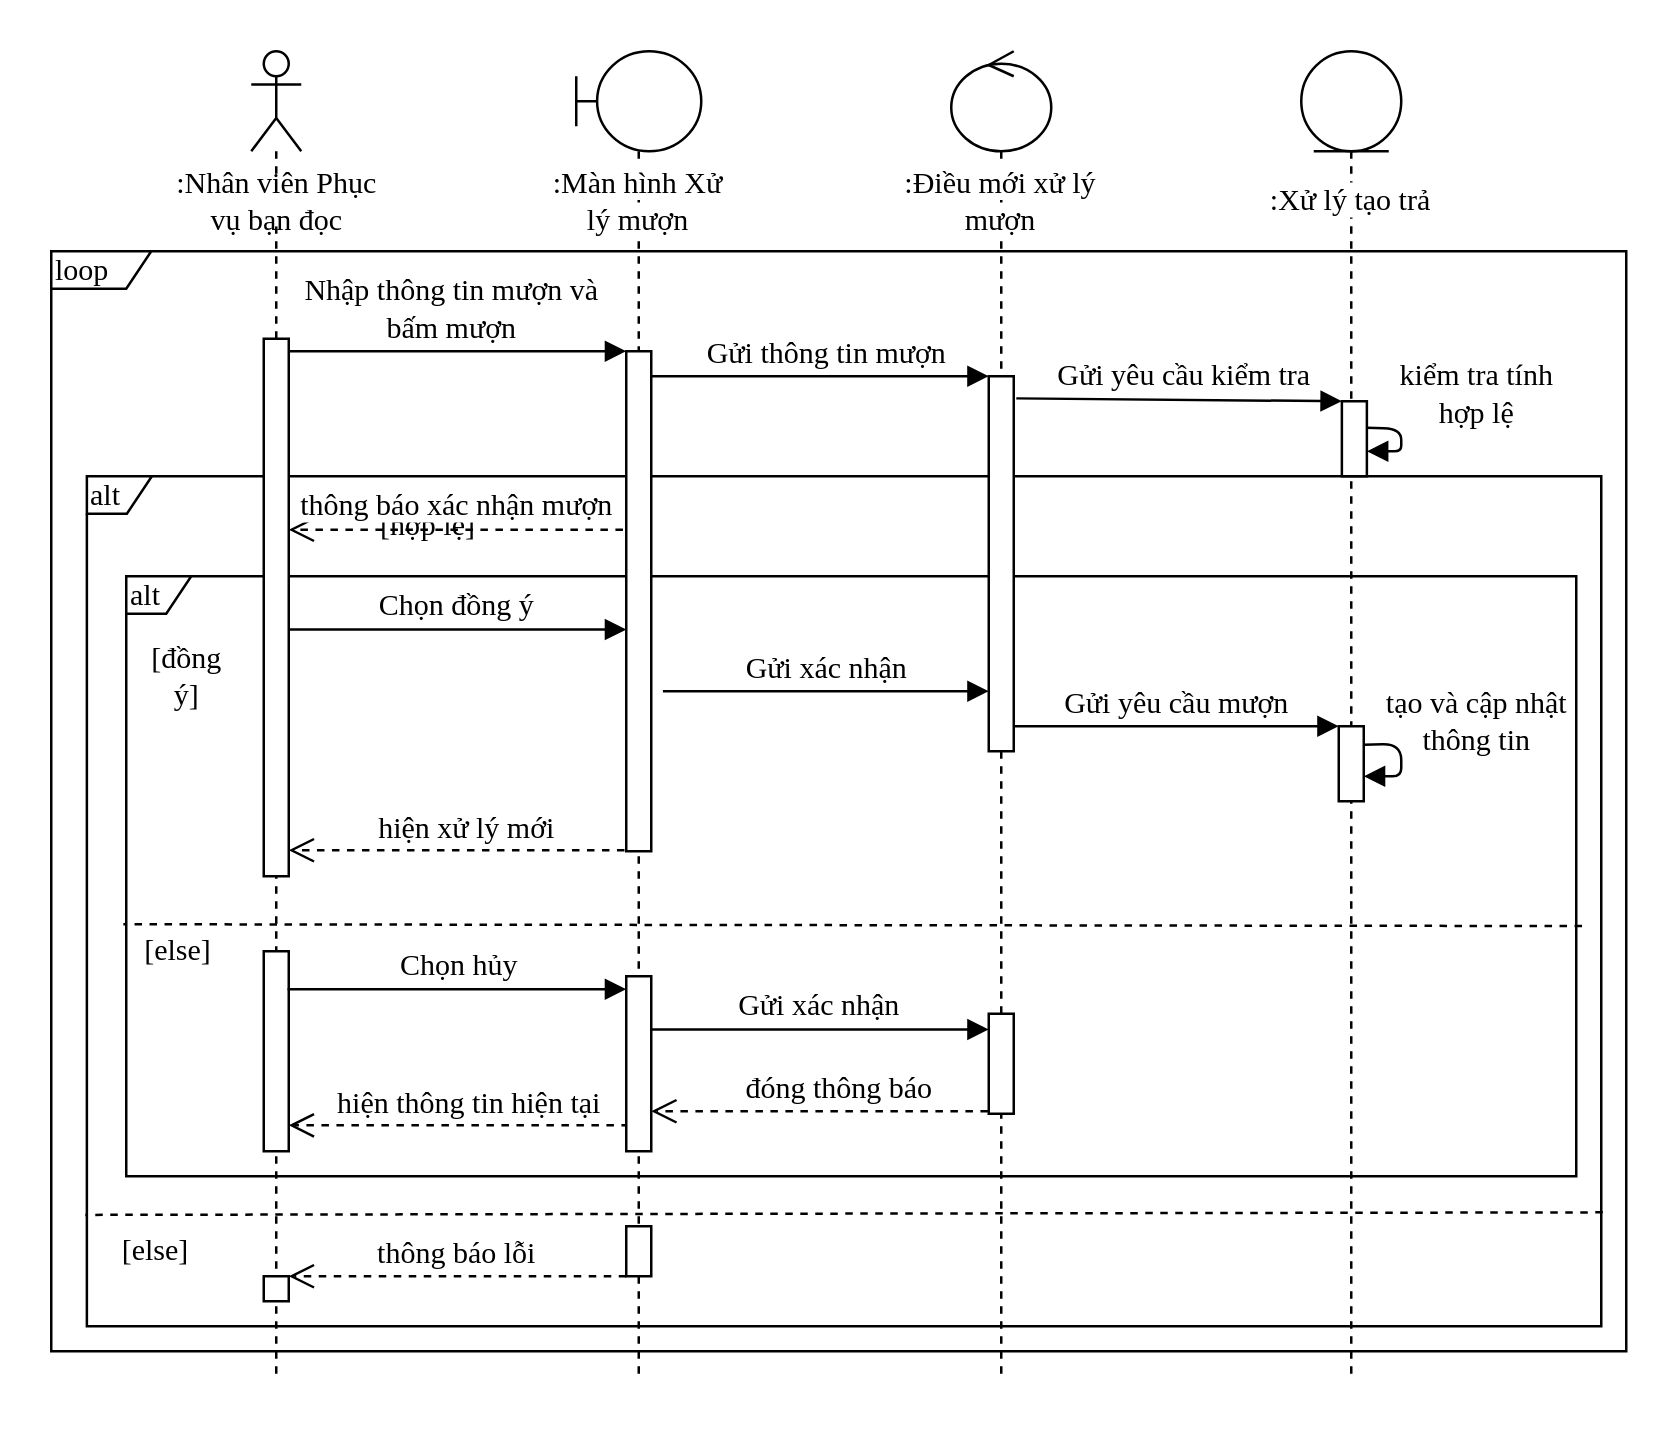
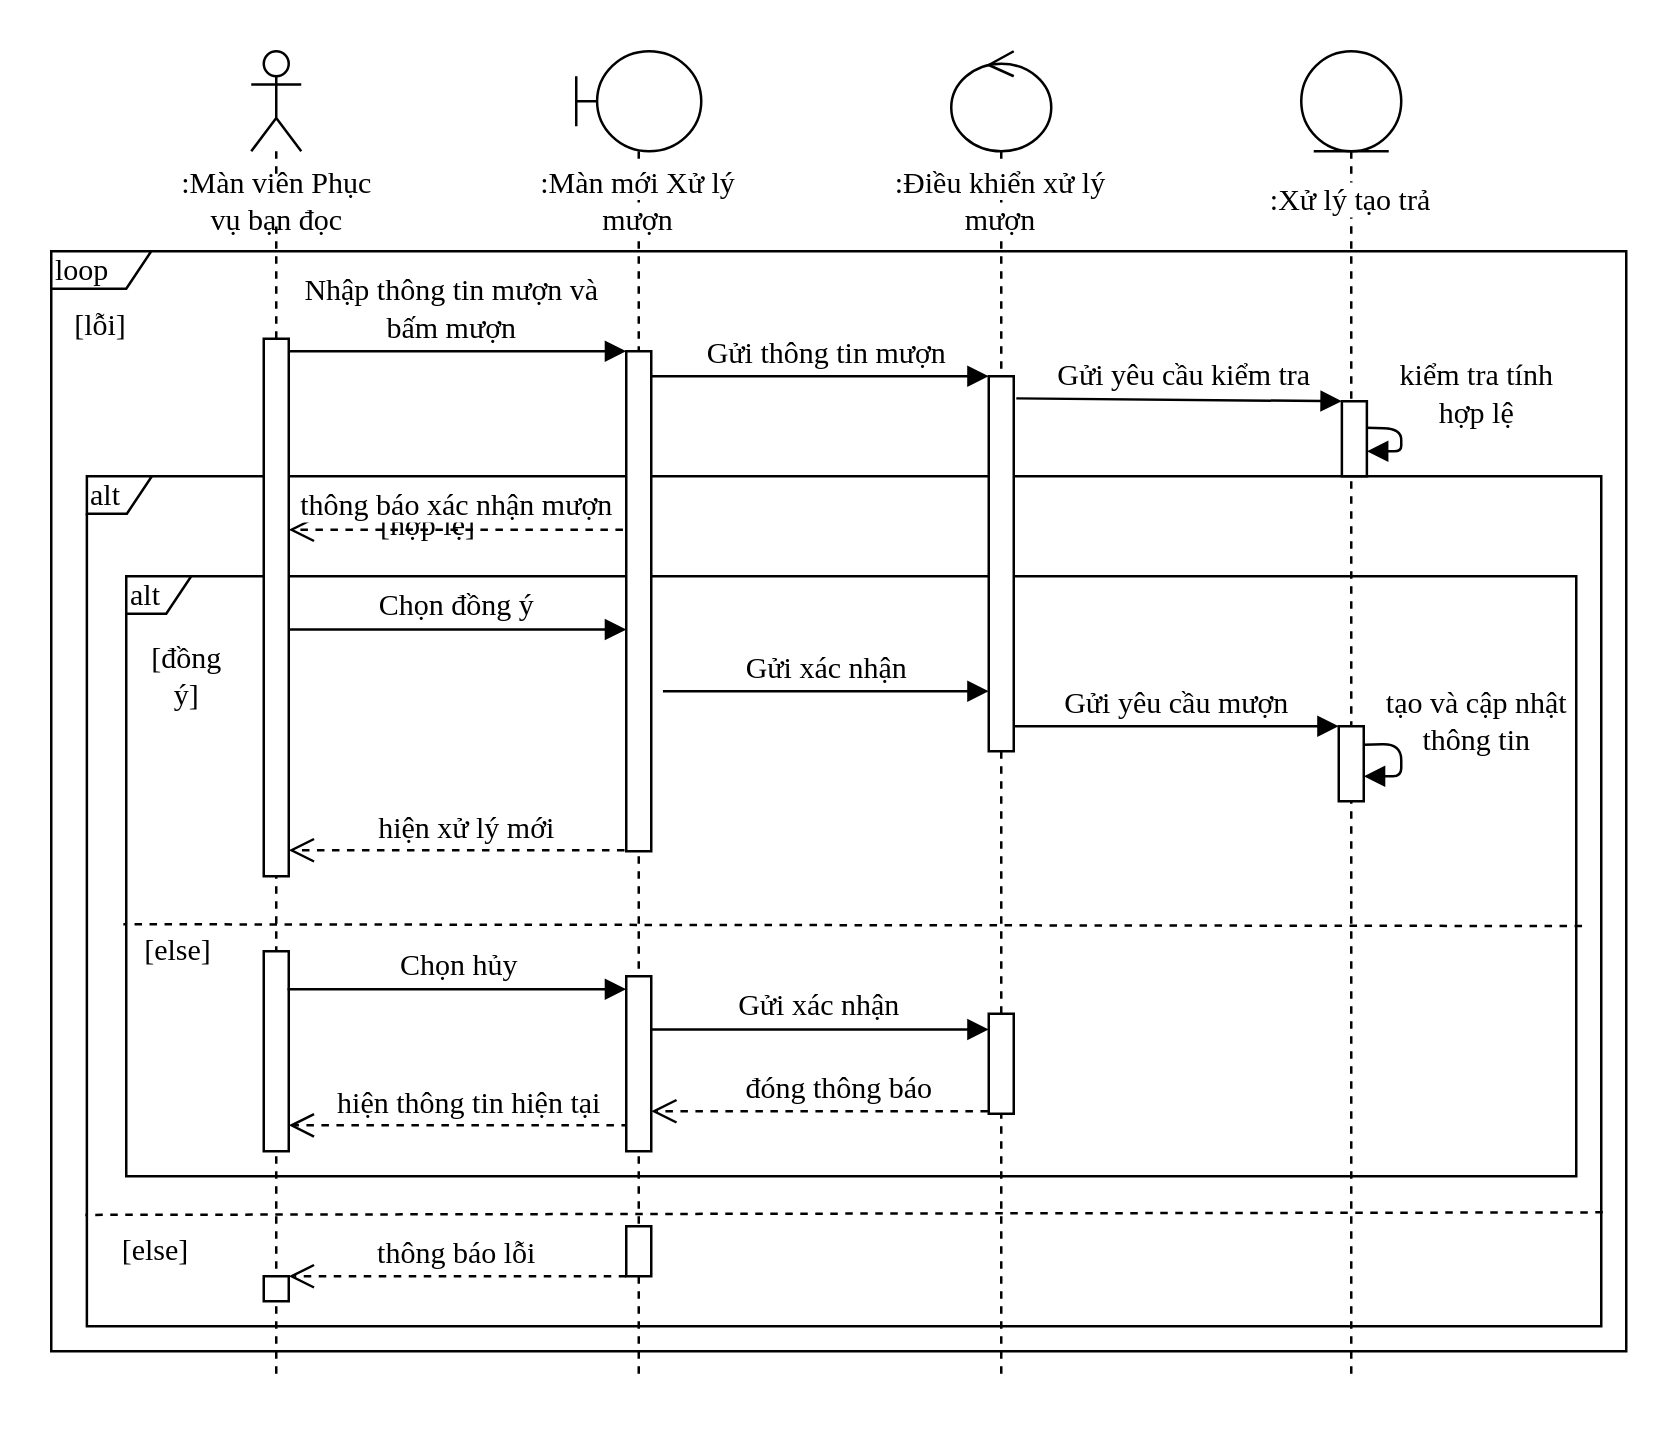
(278, 201) -> (278, 201)
(639, 201) -> (639, 201)
(1001, 201) -> (1001, 201)
none -> (101, 326)
